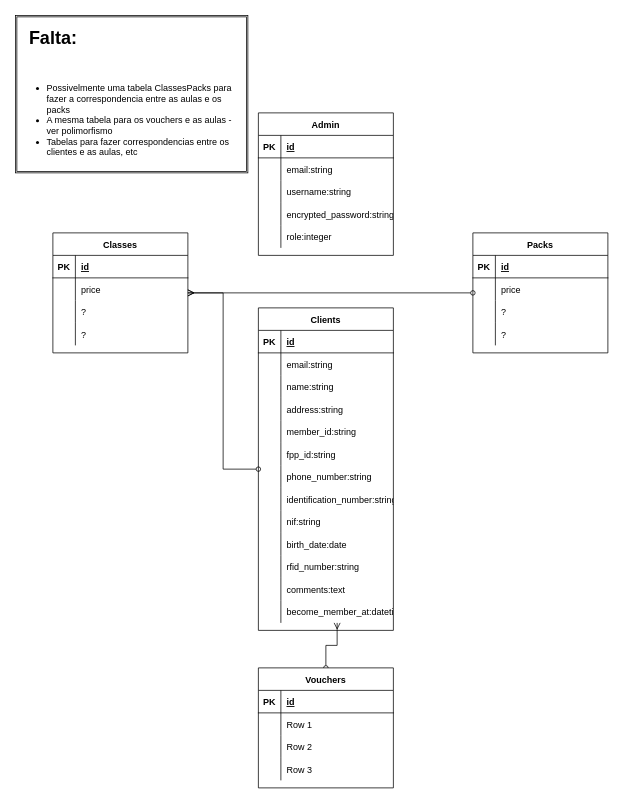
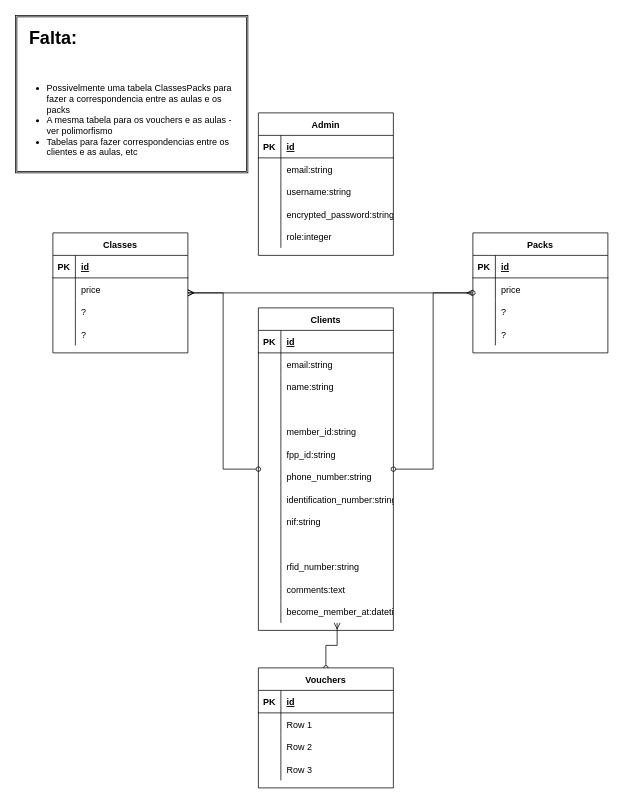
none -> (433, 400)
(337, 409) -> none
(337, 544) -> none
